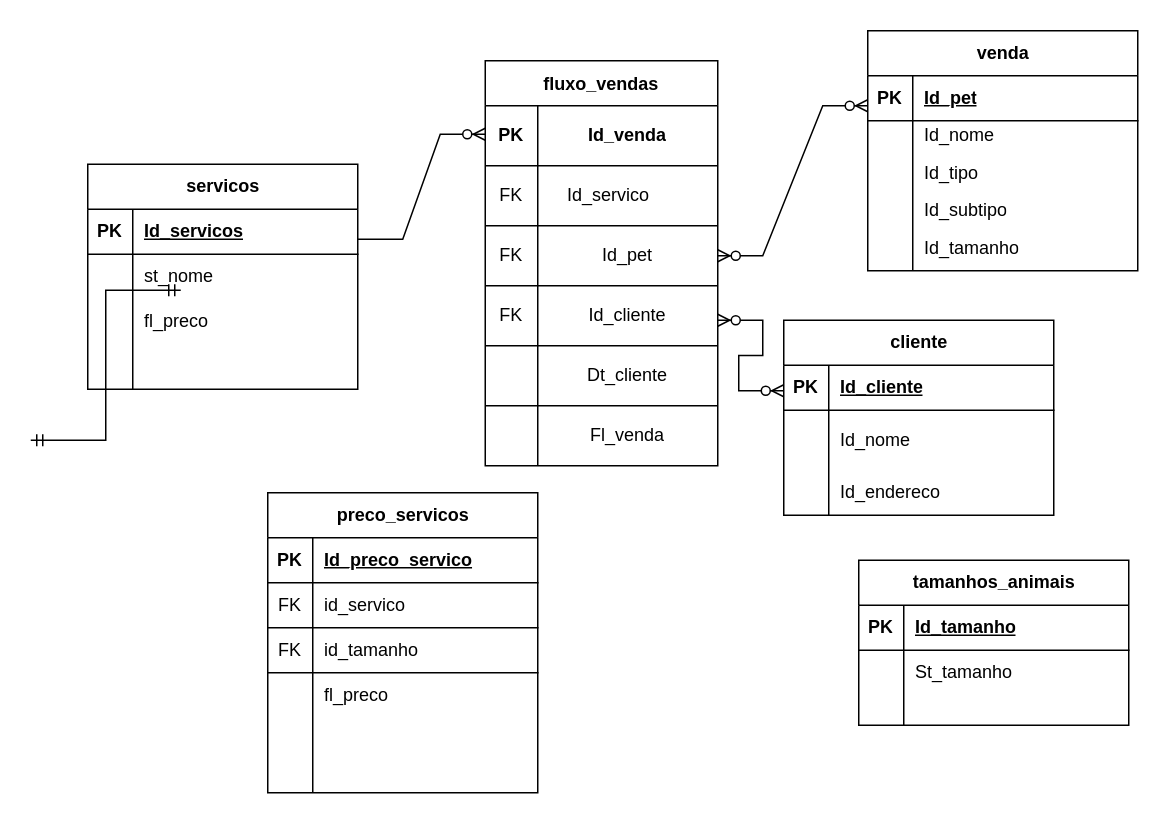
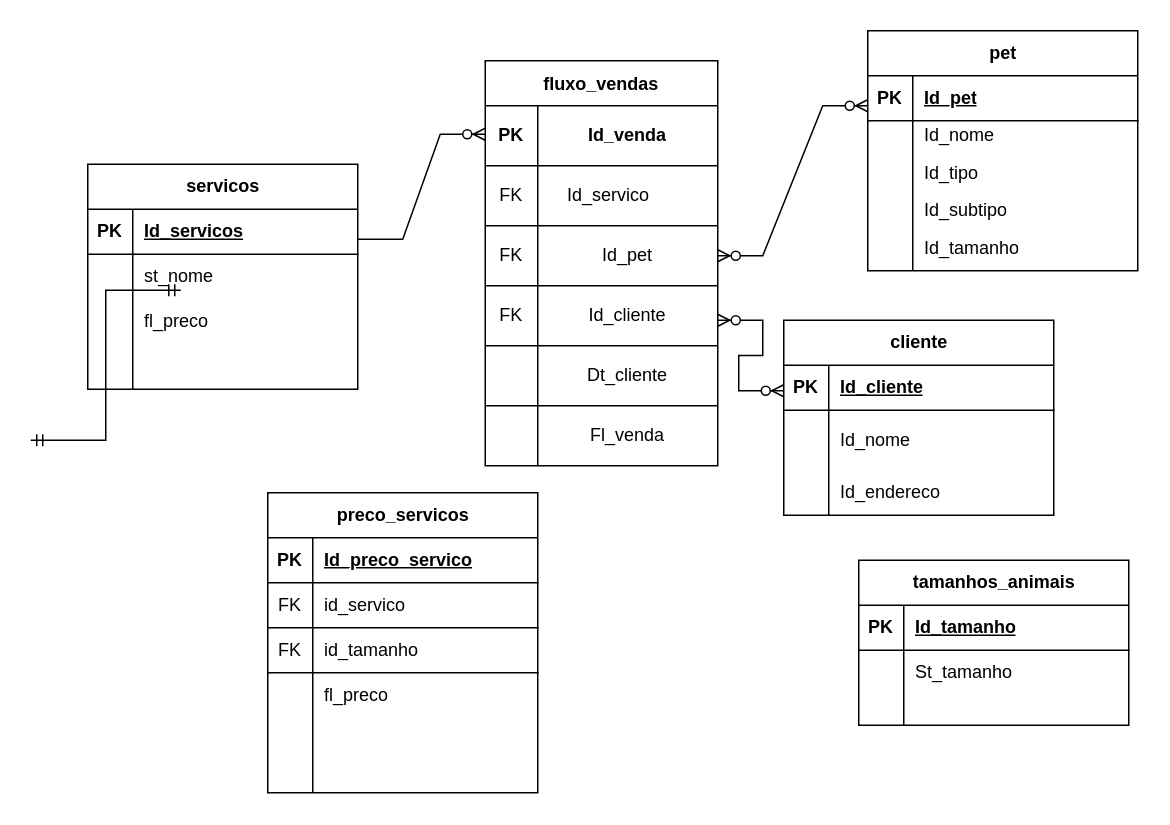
(1004, 53) -> (1004, 53)
